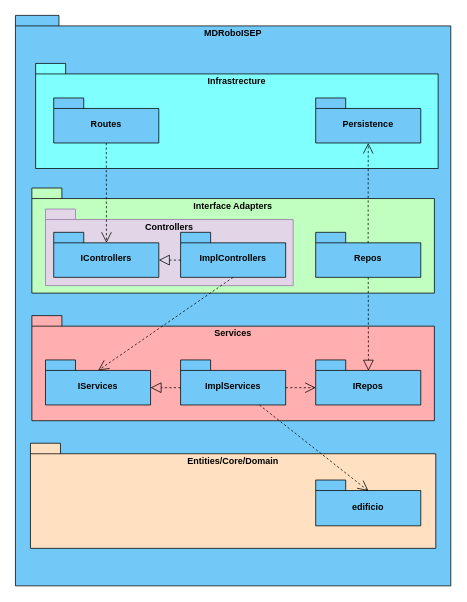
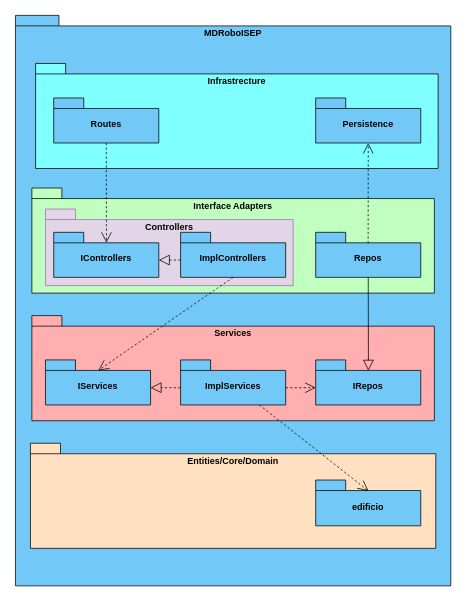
(368, 319) -> (368, 319)
